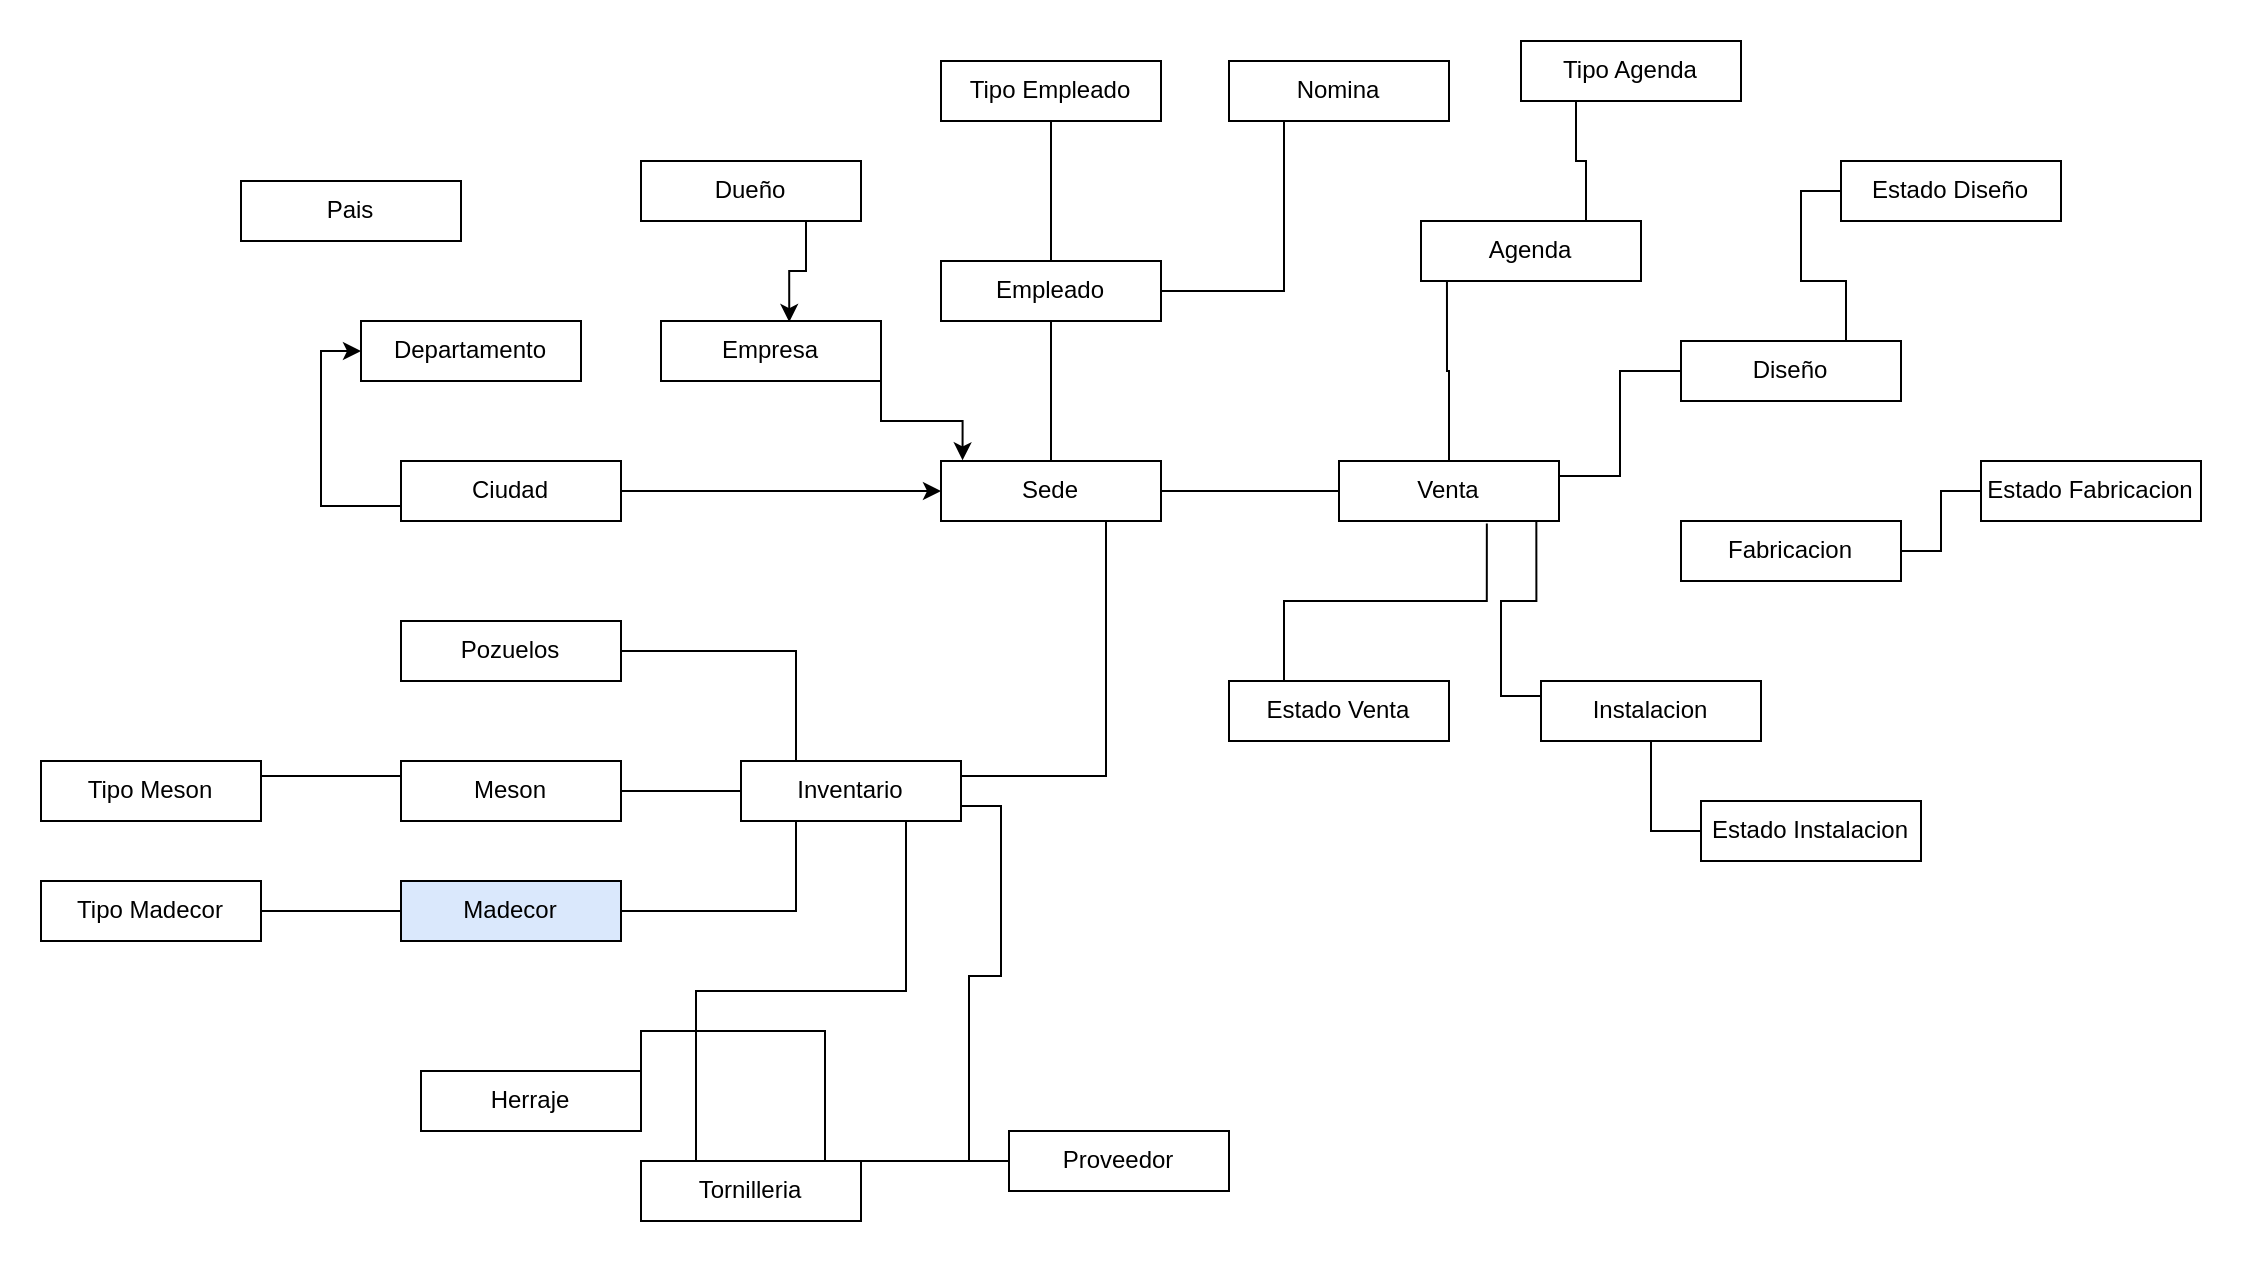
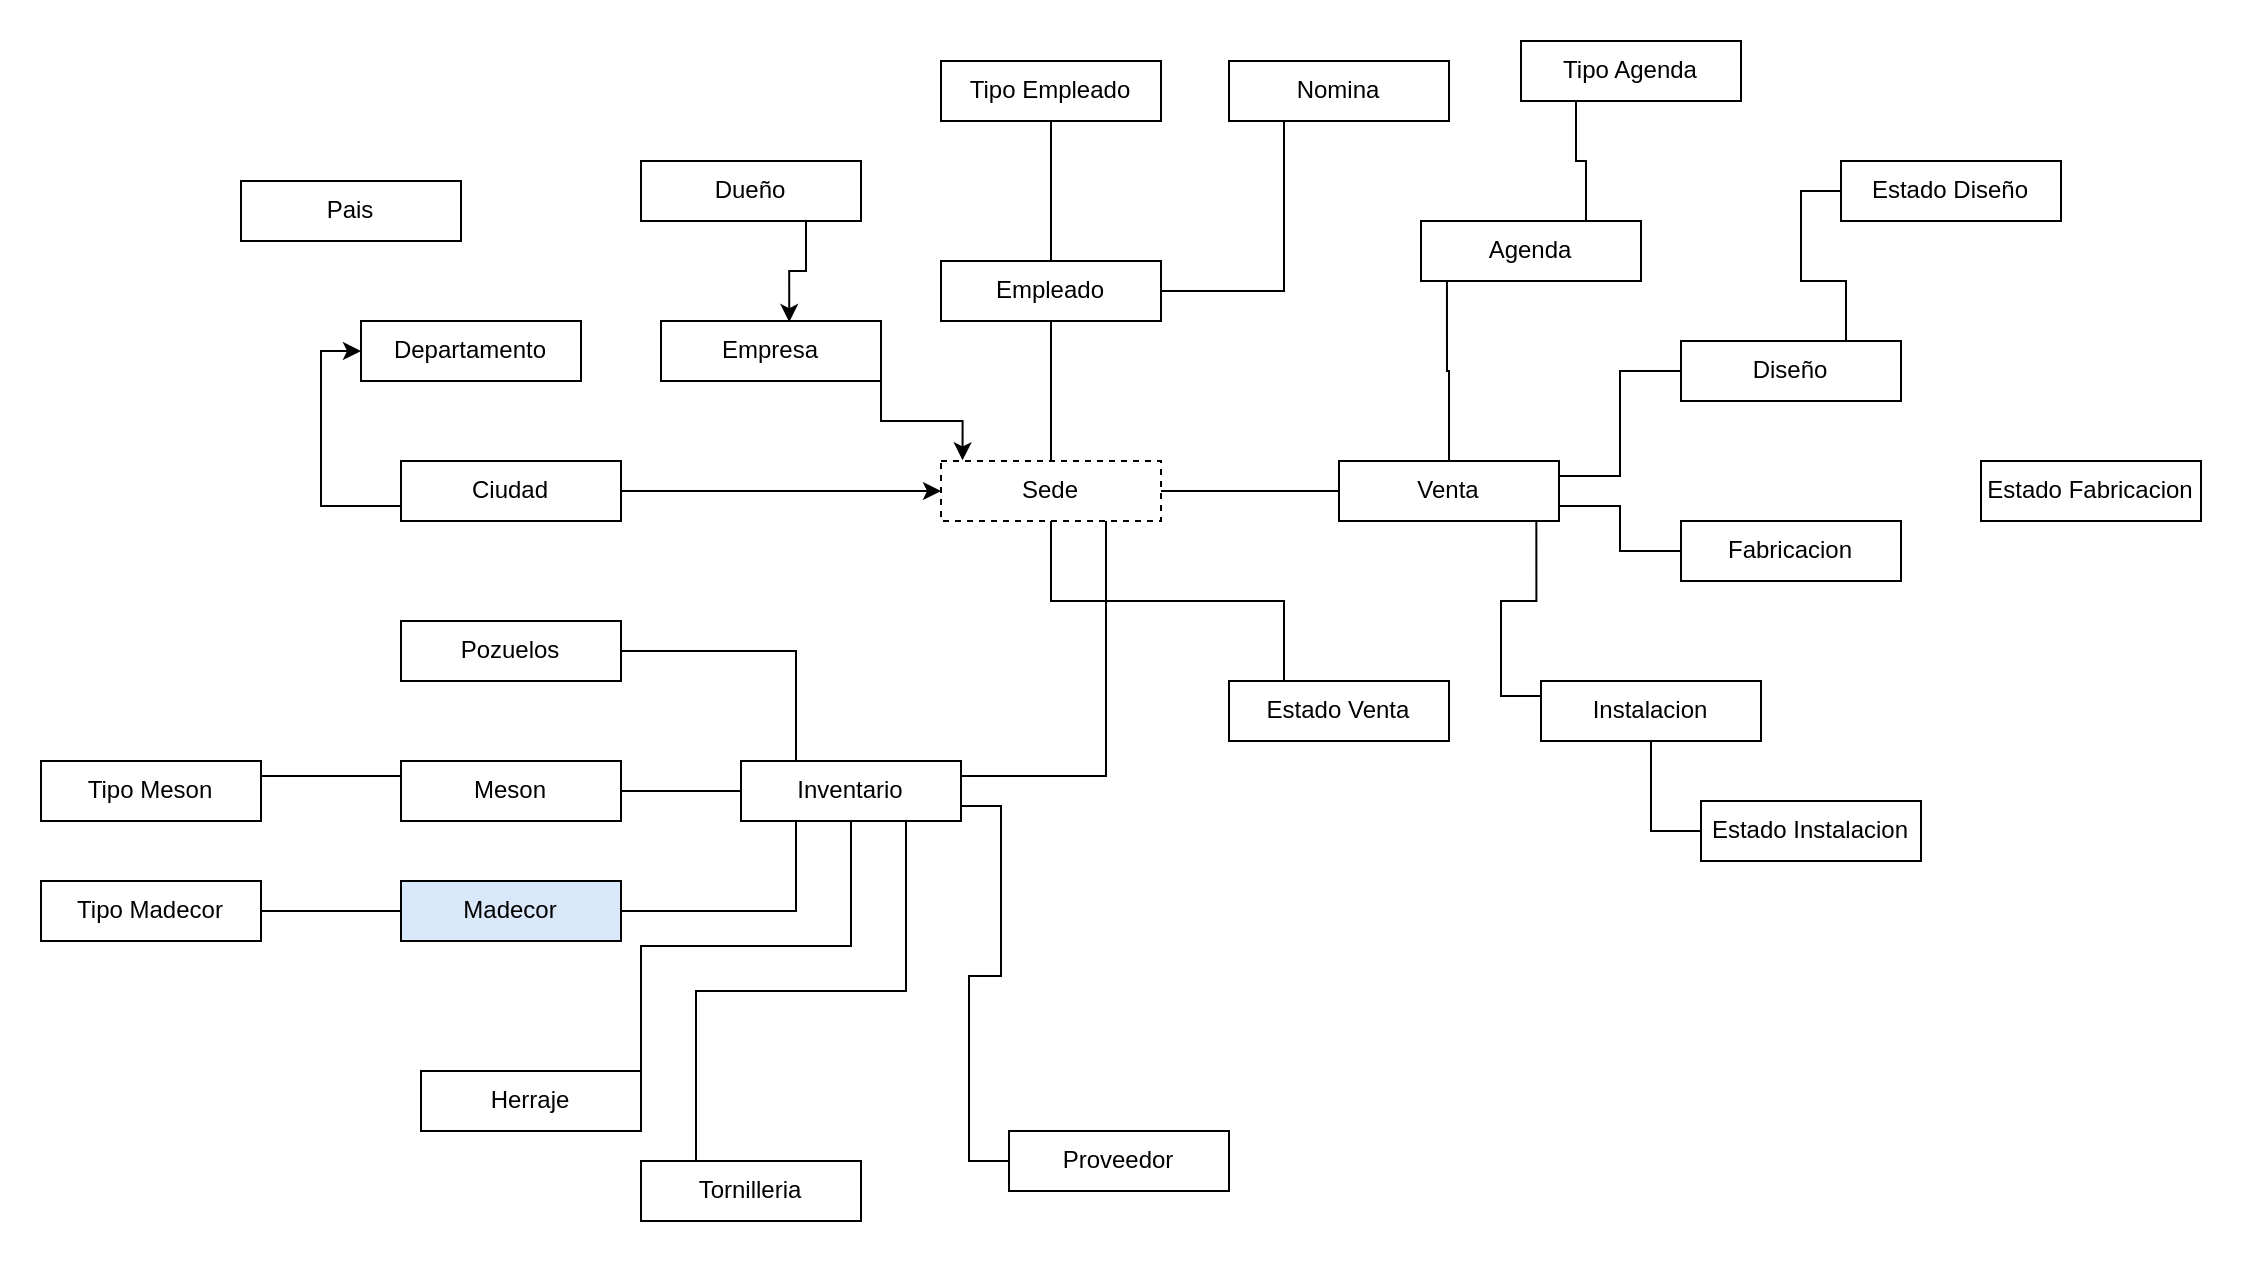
(1051, 491) -> (1051, 491)
(1941, 521) -> none
none -> (1620, 528)
(1423, 601) -> (1129, 601)
(798, 1031) -> (765, 946)
